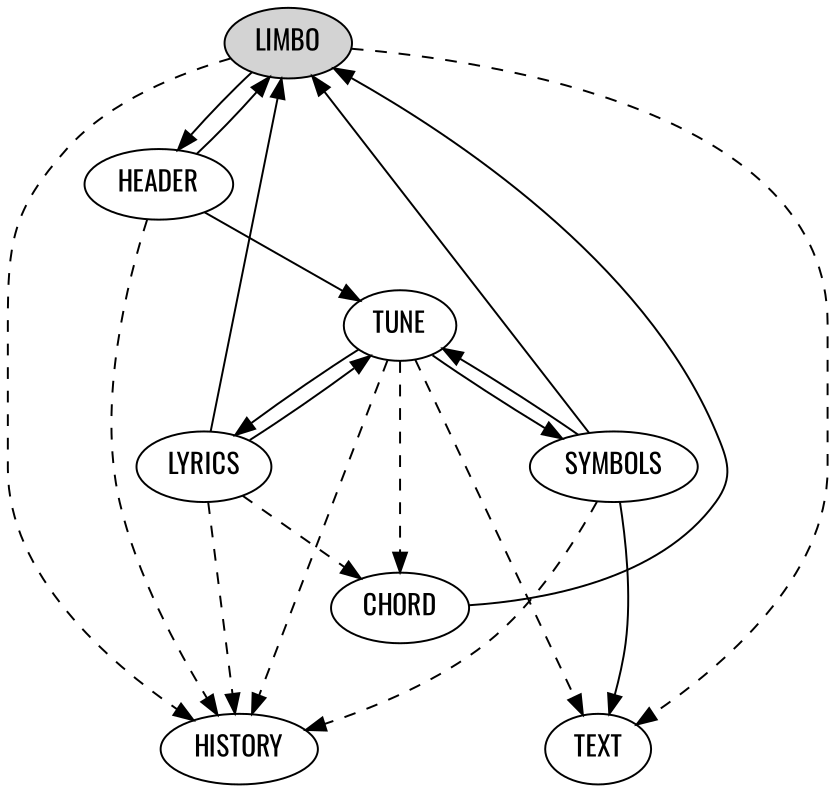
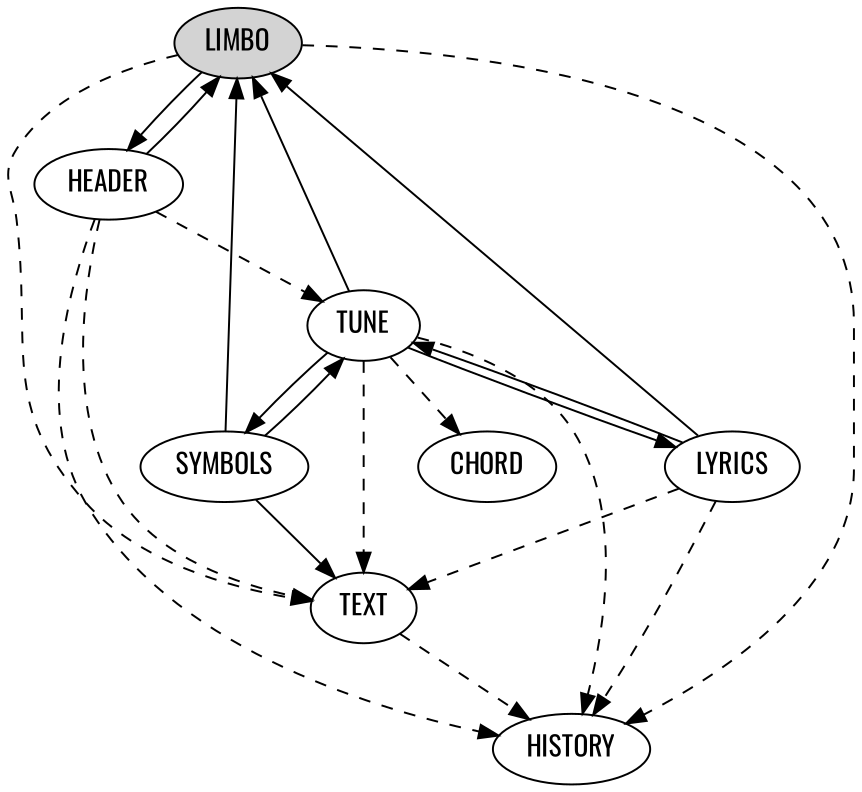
(274, 252) -> (219, 246)
(676, 359) -> (305, 194)
none -> (102, 461)
(294, 531) -> (553, 535)
(486, 644) -> (456, 671)
